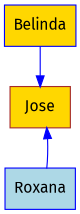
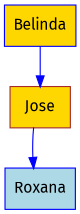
(48, 154) -> (33, 142)
